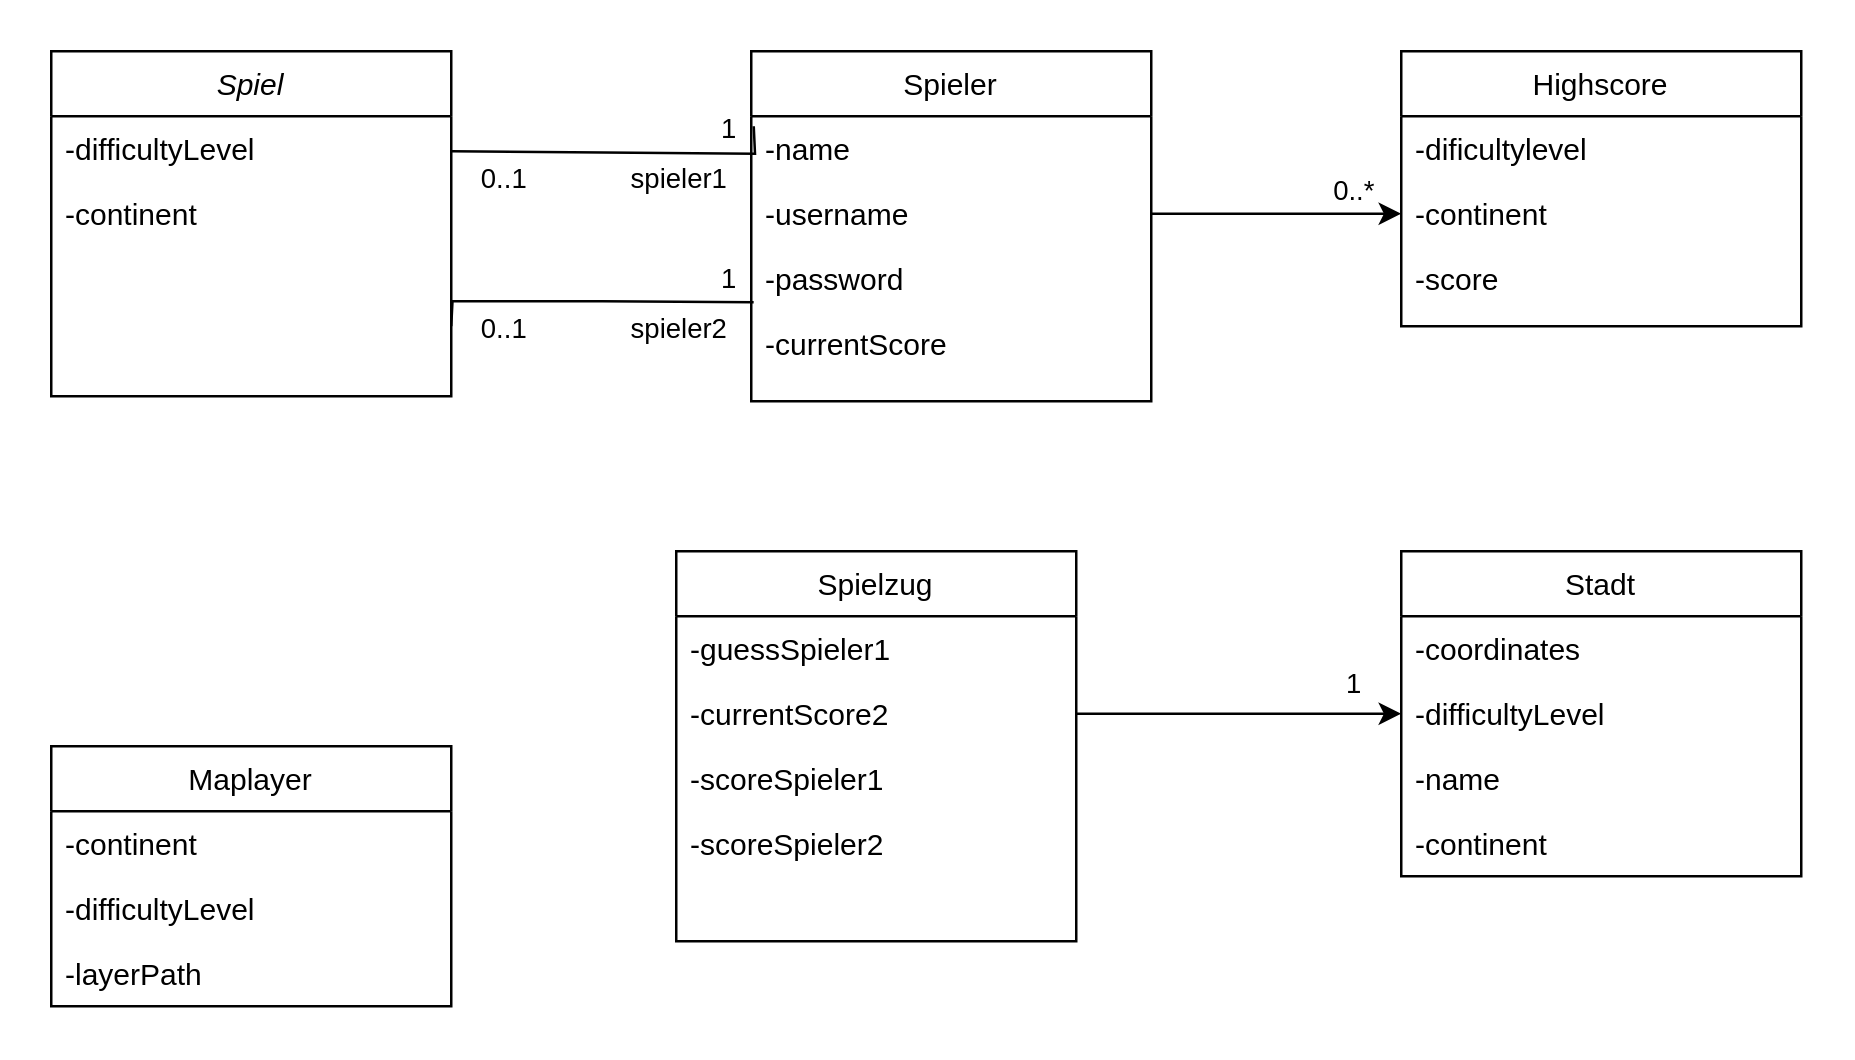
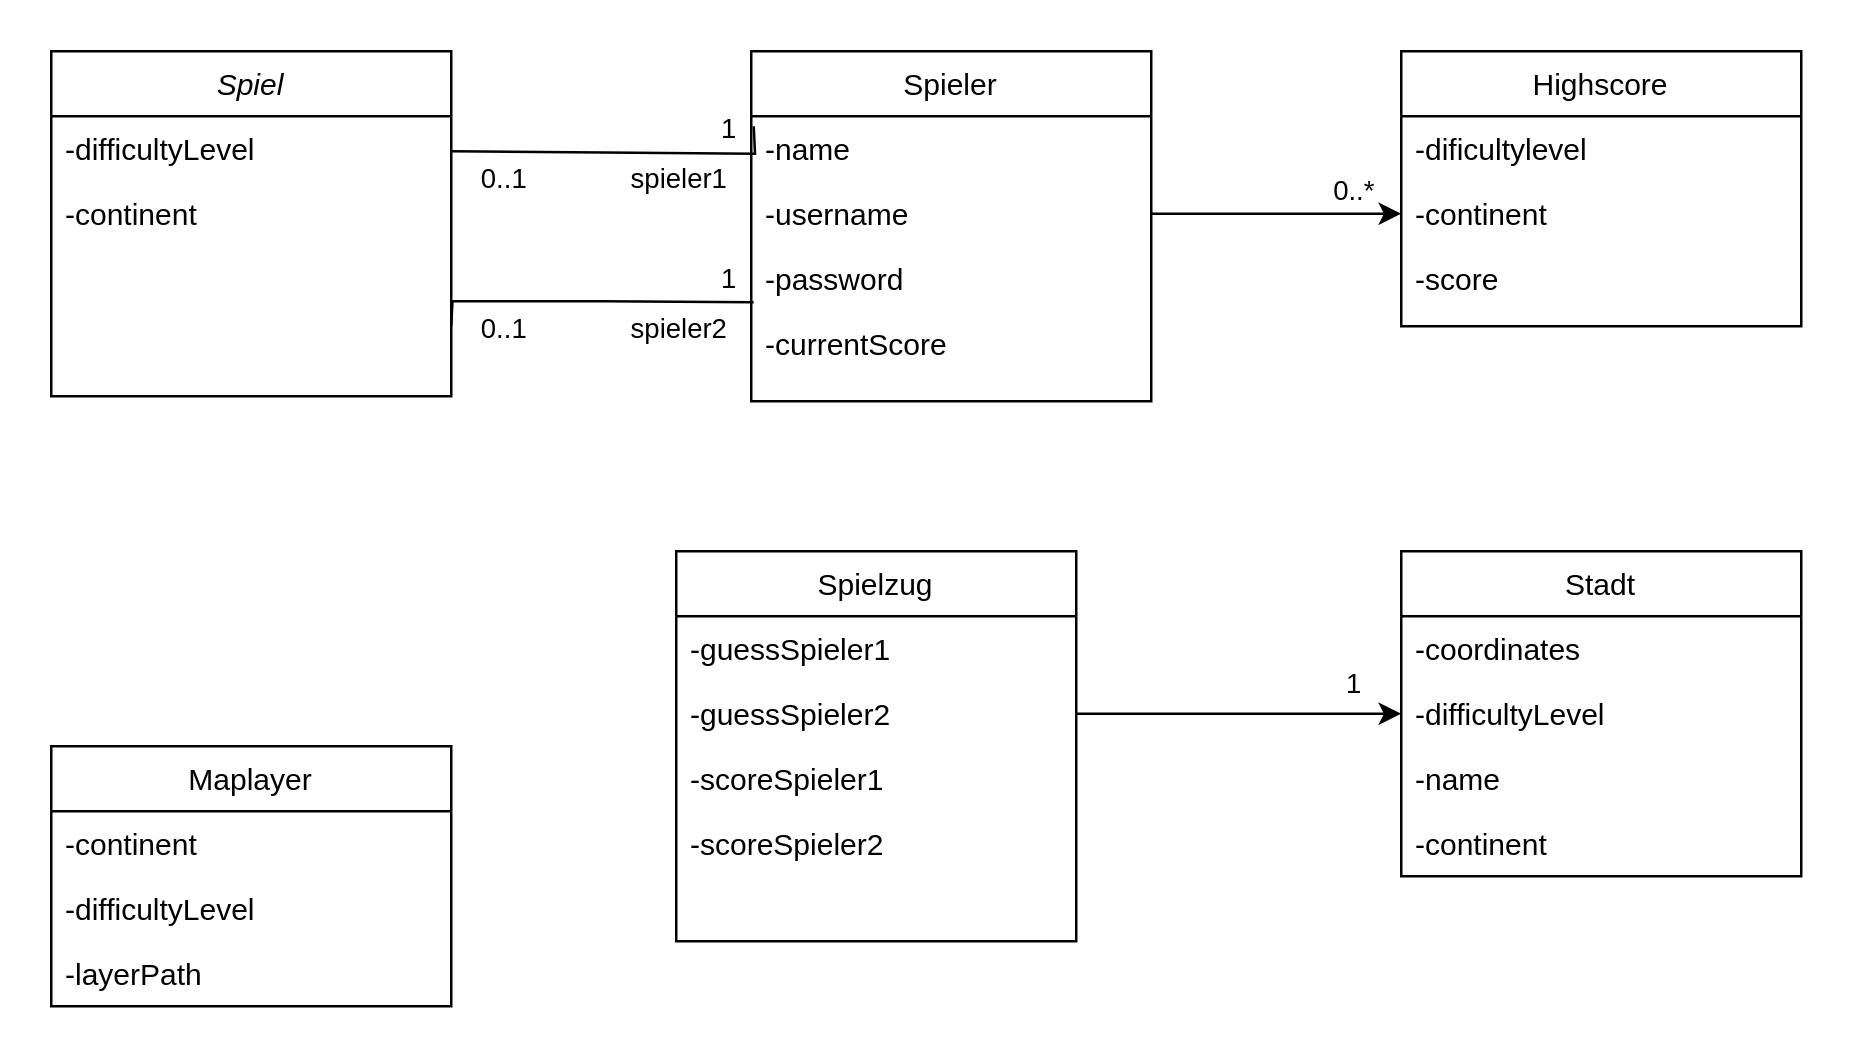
(808, 715) -> (800, 715)
